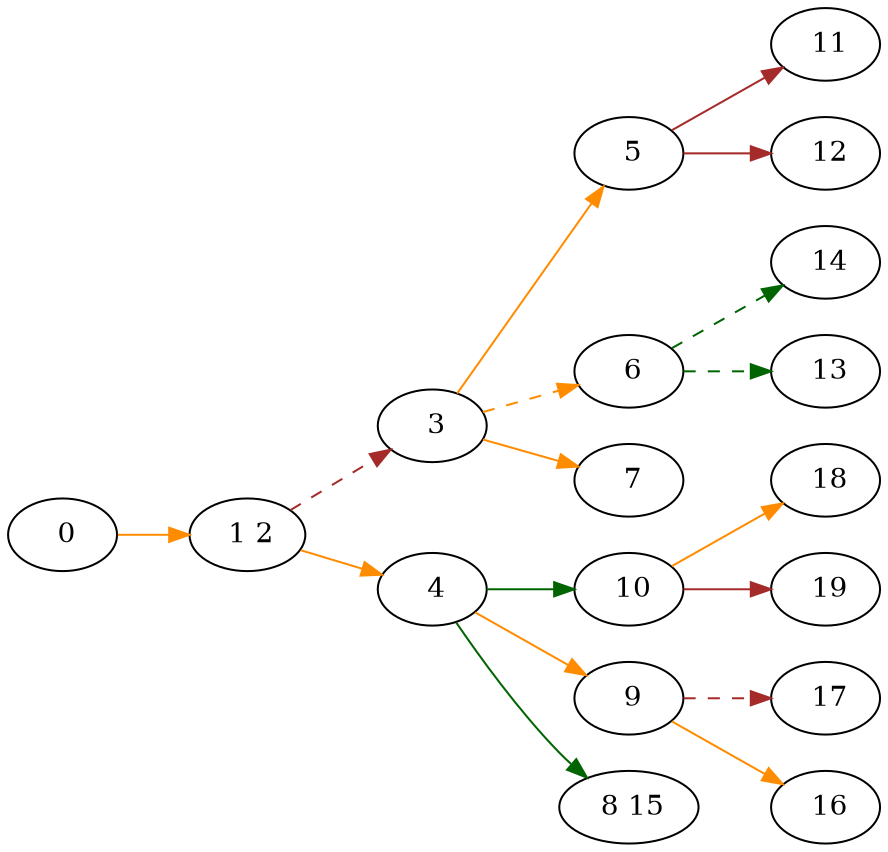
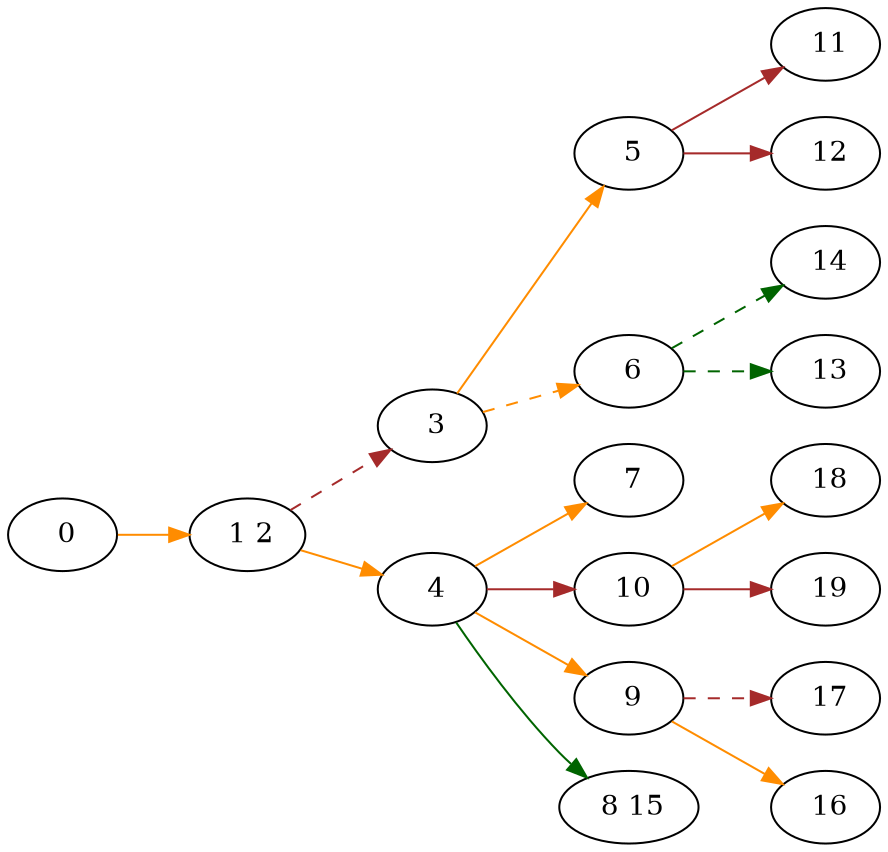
(521, 450) -> (522, 540)
(520, 589) -> (520, 589)
